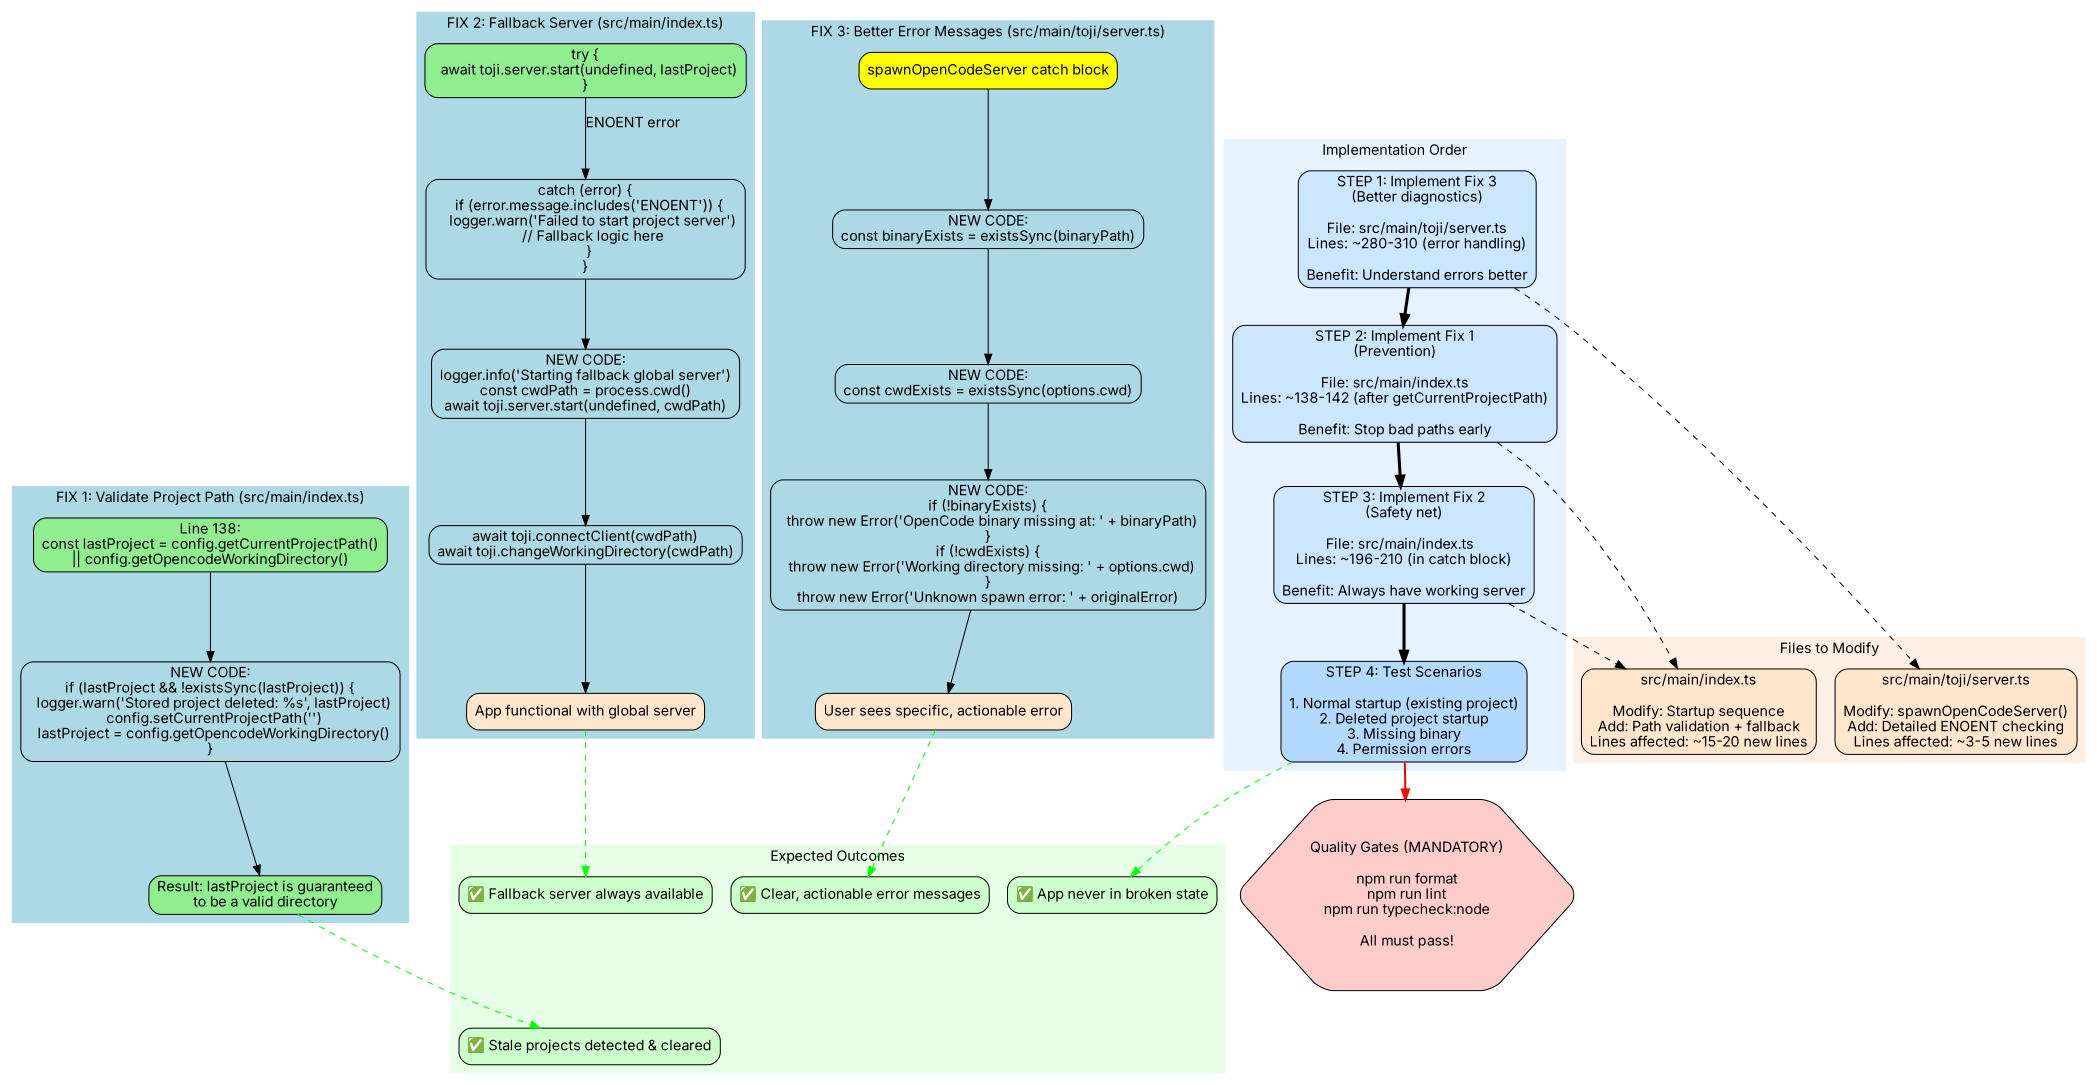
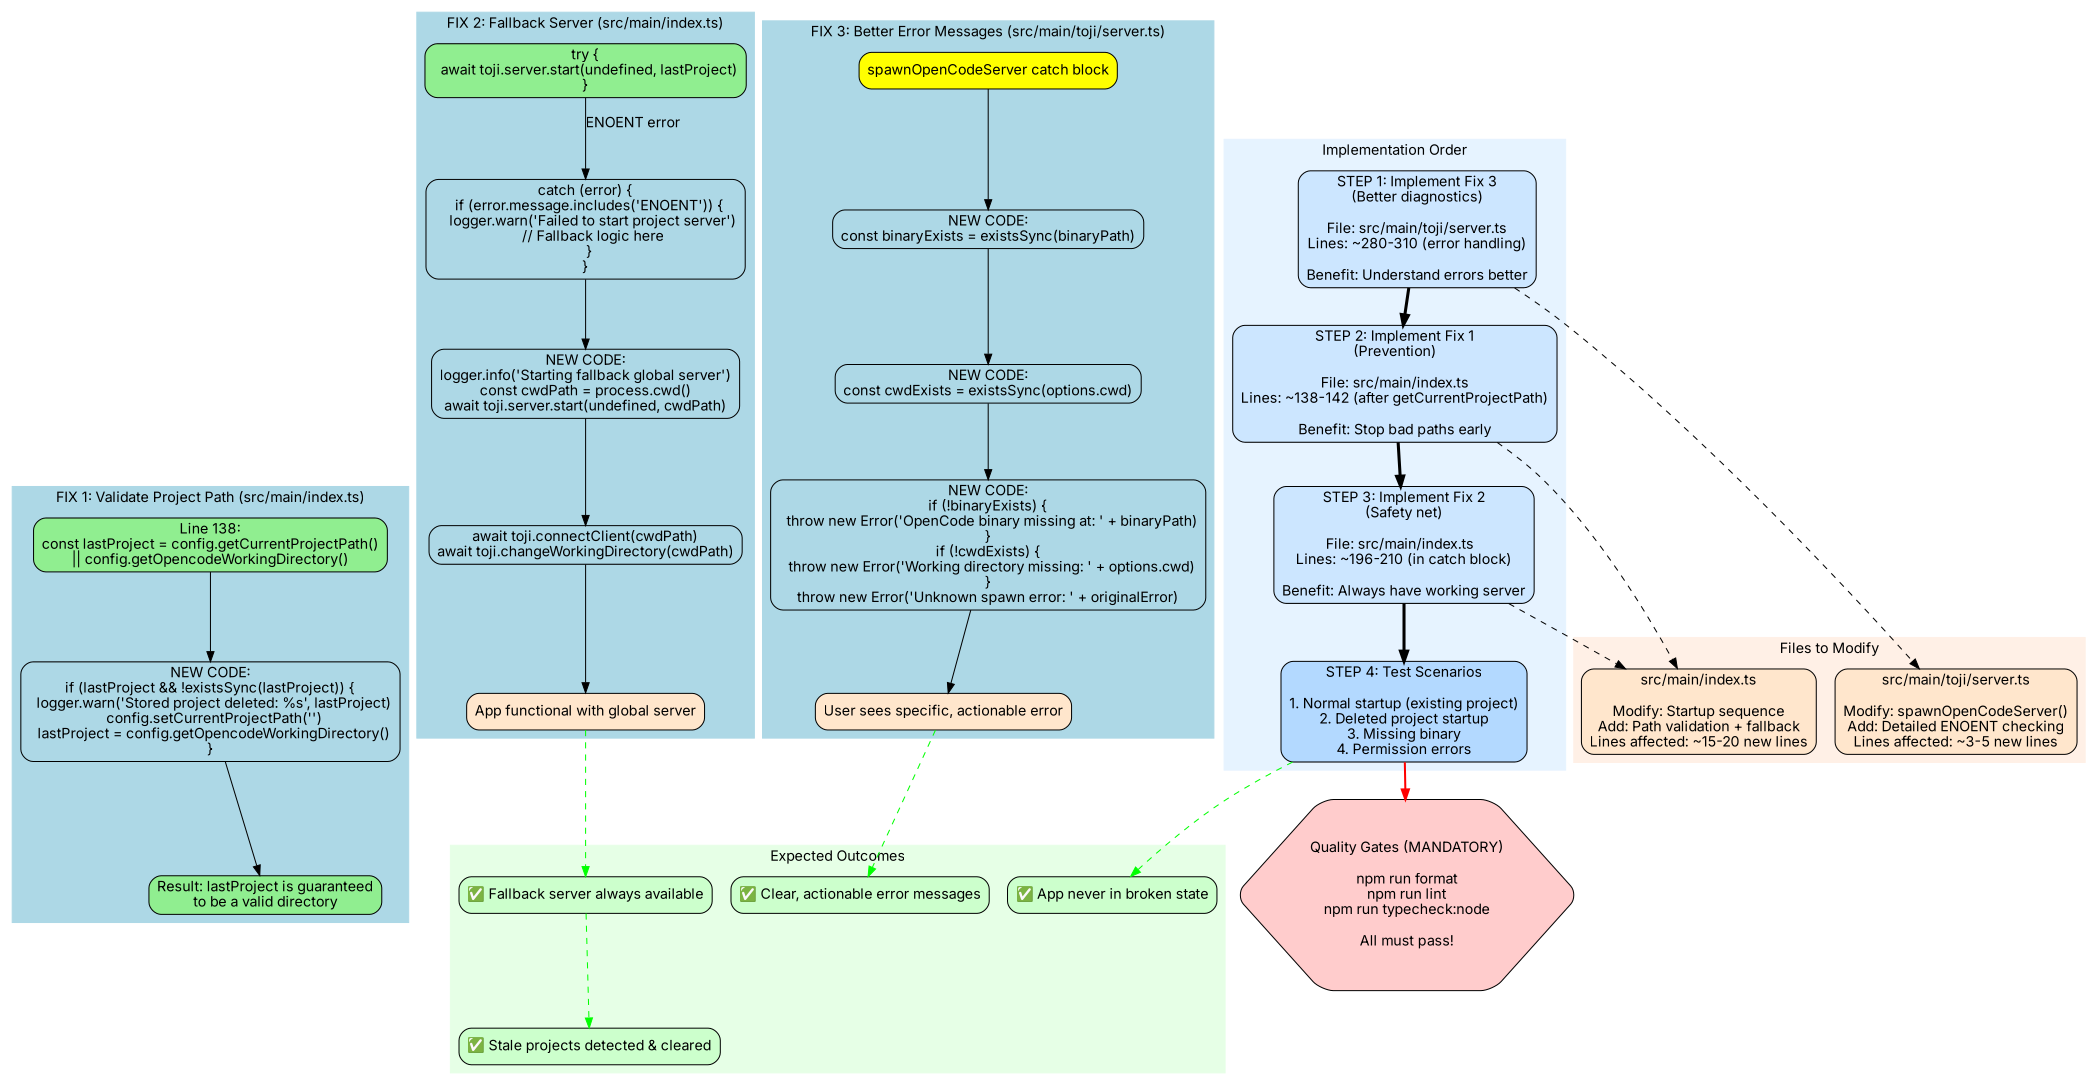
(412, 974) -> (587, 966)
